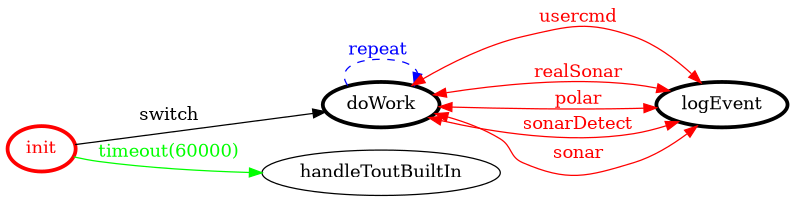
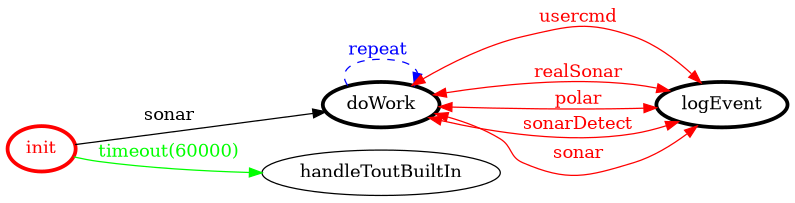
(169, 115) -> (169, 115)
